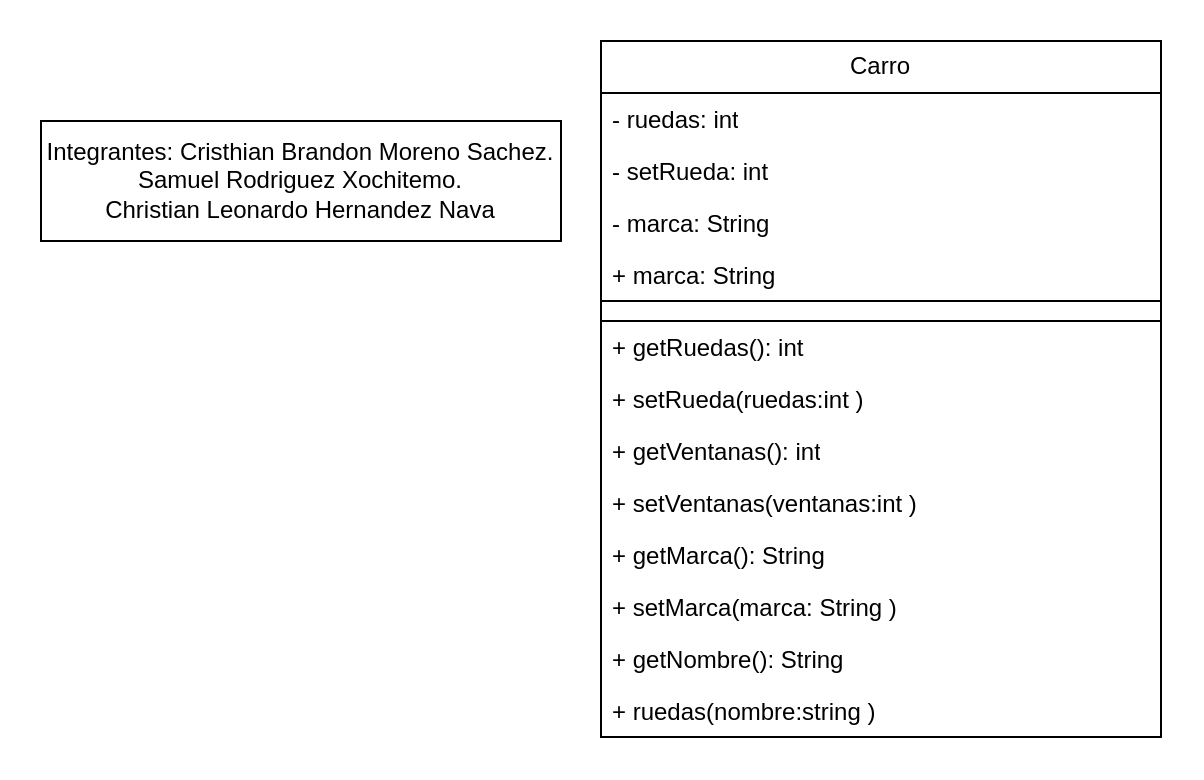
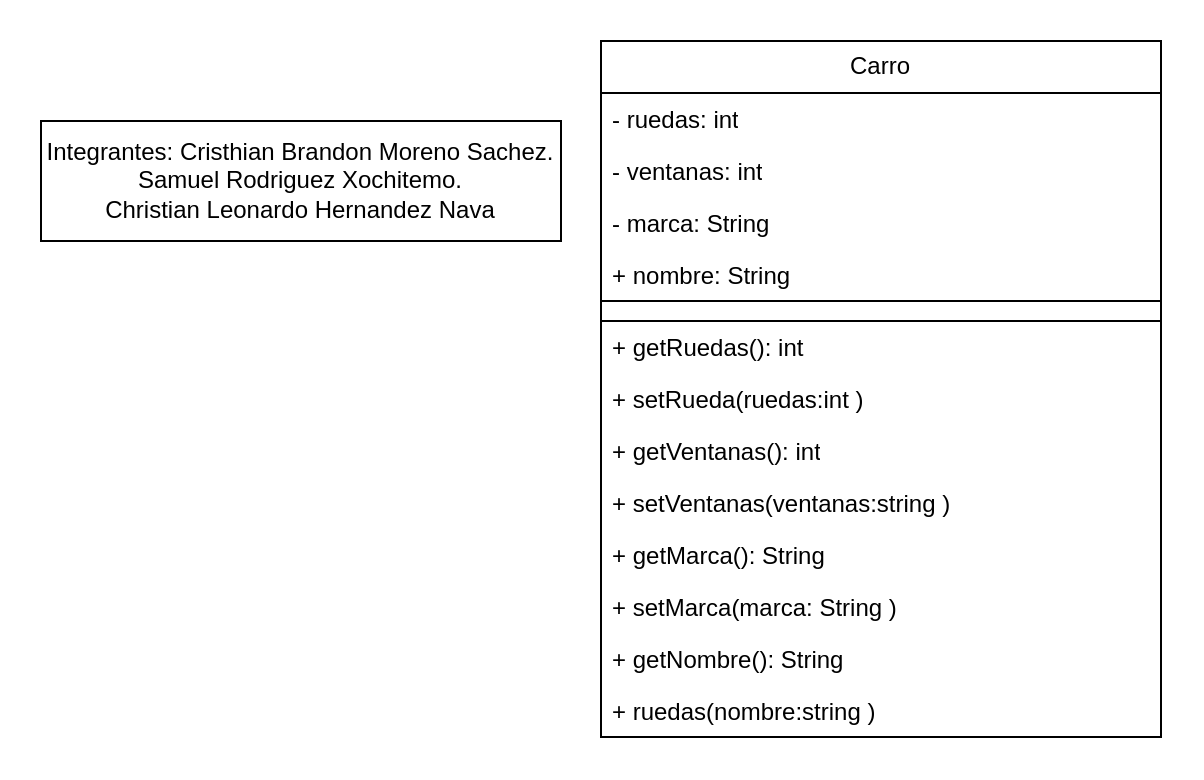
(701, 173) -> (701, 173)
(701, 277) -> (708, 277)
(789, 505) -> (809, 505)
